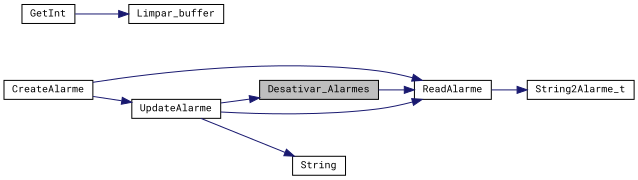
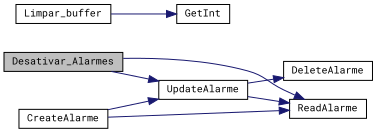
(97, 14) -> (139, 14)
(581, 90) -> none
(235, 101) -> (130, 75)
(319, 166) -> (328, 71)
